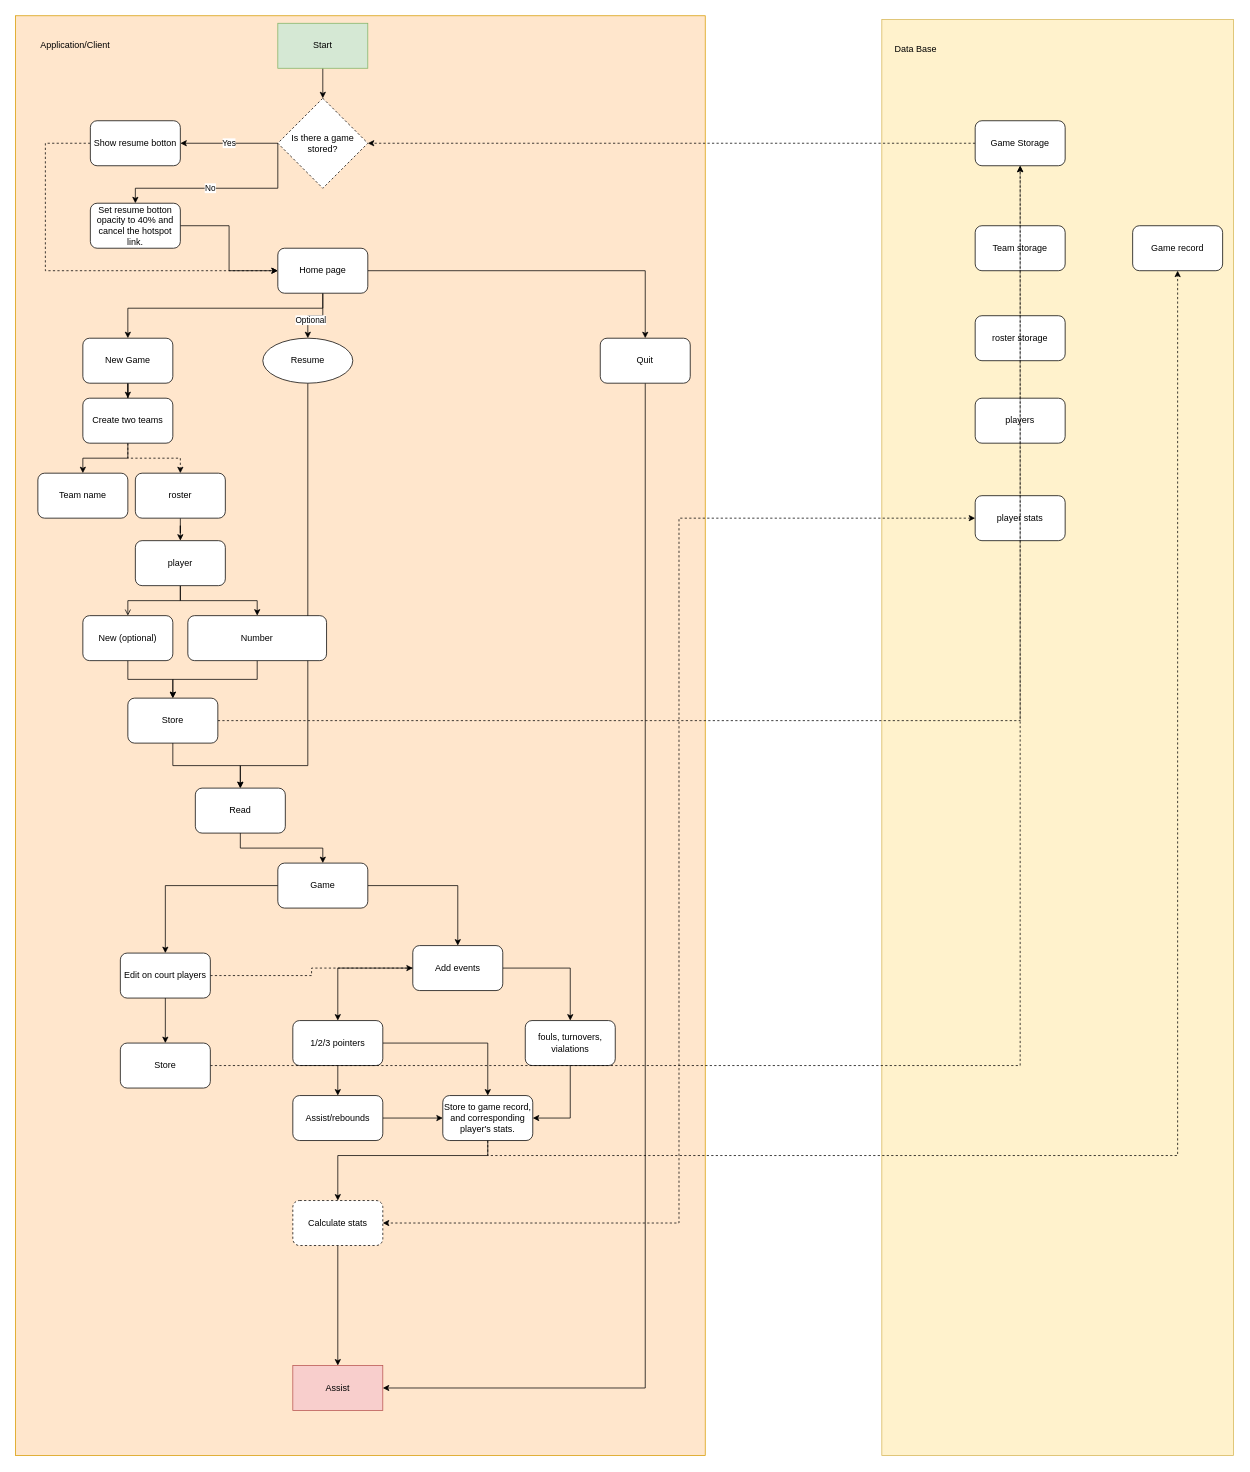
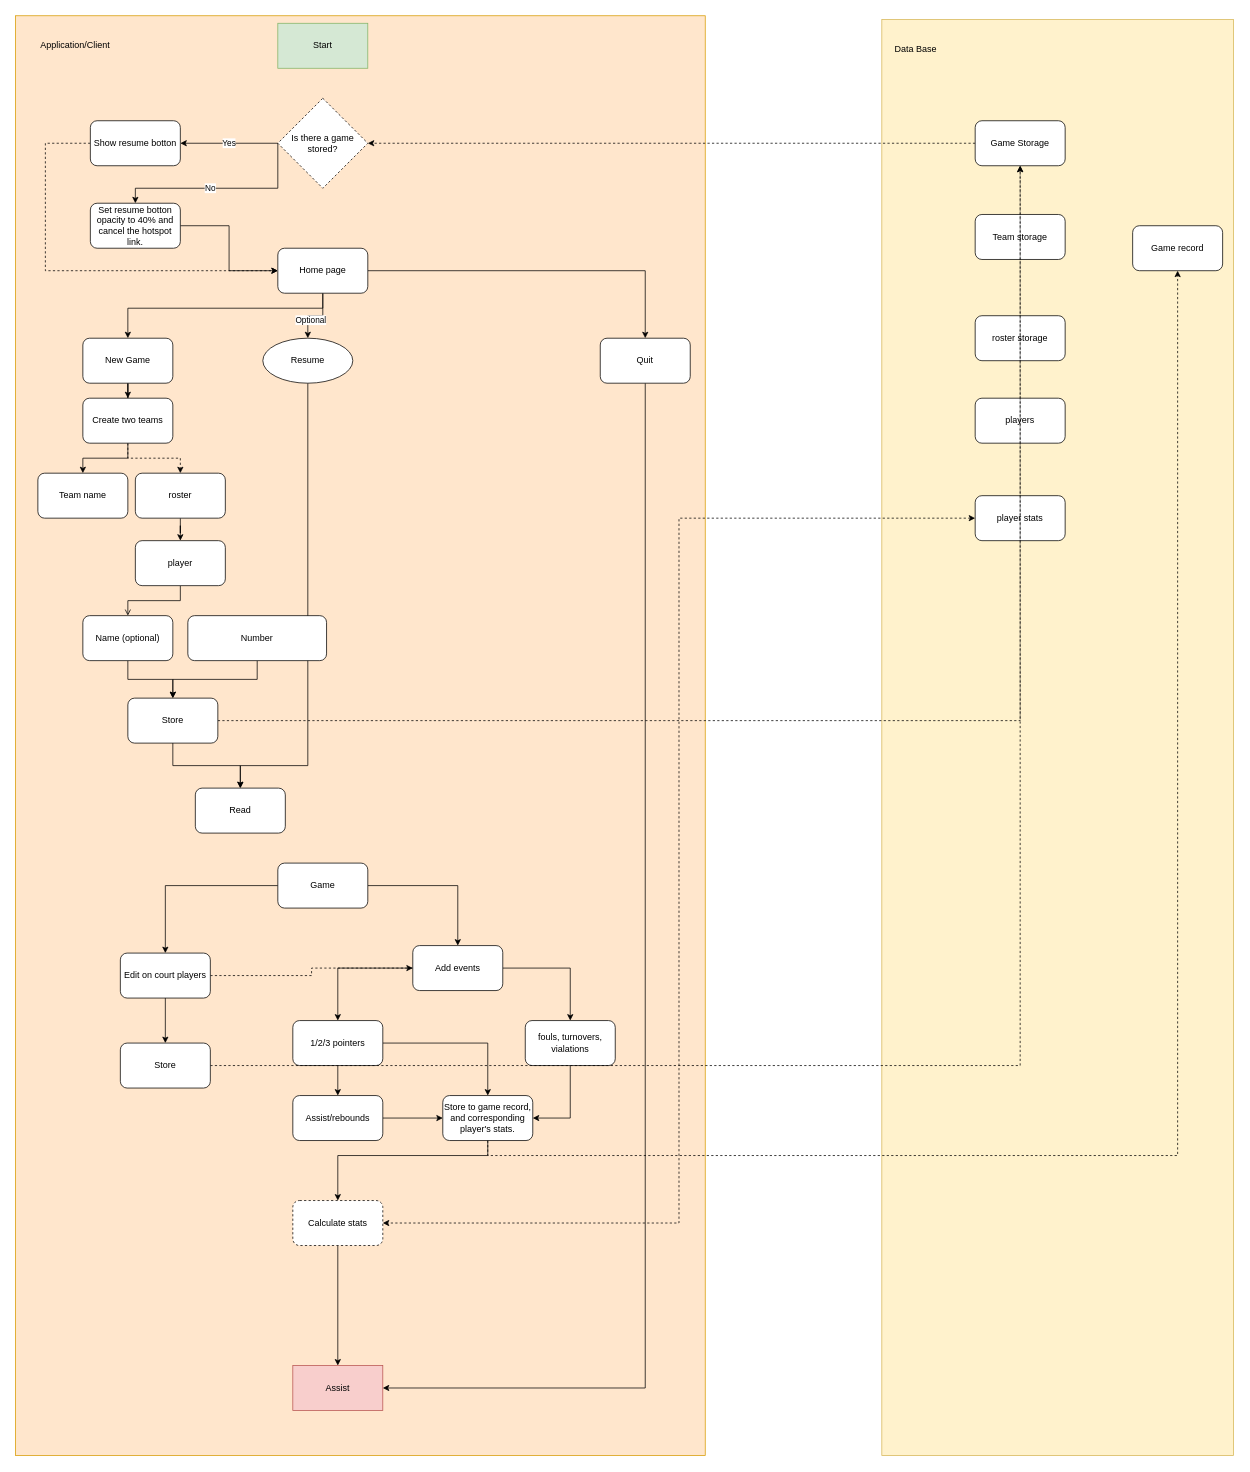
(323, 80) -> none
(1020, 248) -> (1020, 237)
(225, 600) -> none
(128, 638) -> (128, 638)
(240, 841) -> none
